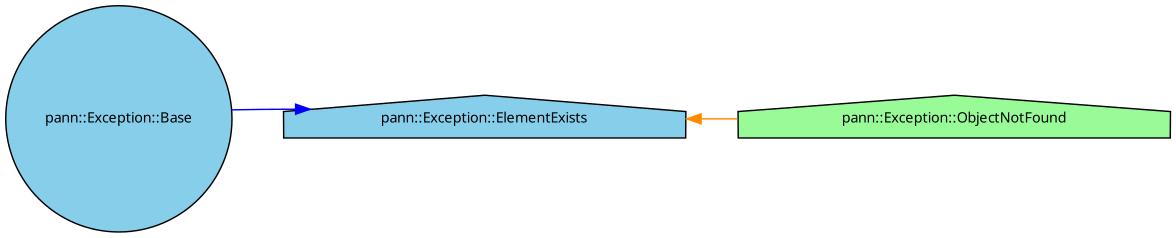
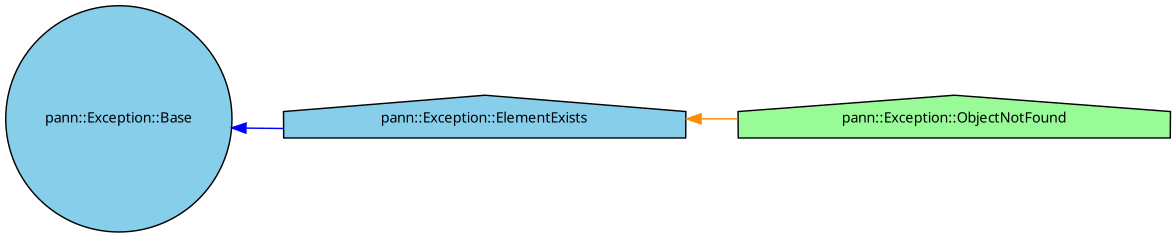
(264, 109) -> (265, 128)
